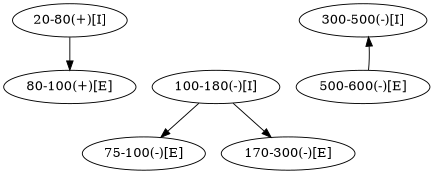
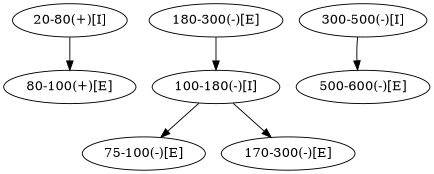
none -> (216, 20)
(369, 58) -> (357, 49)
